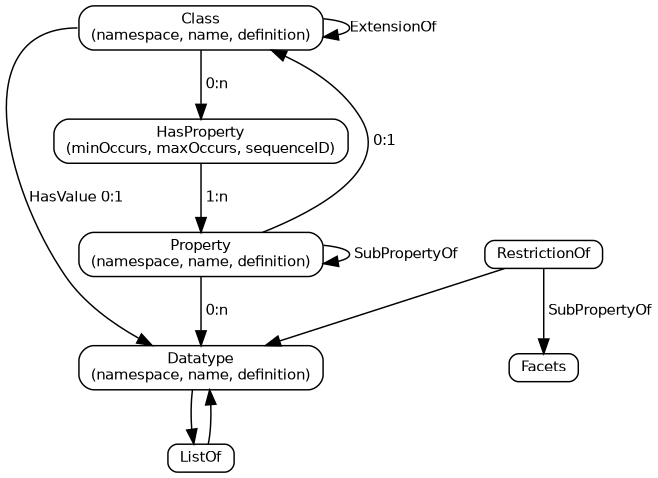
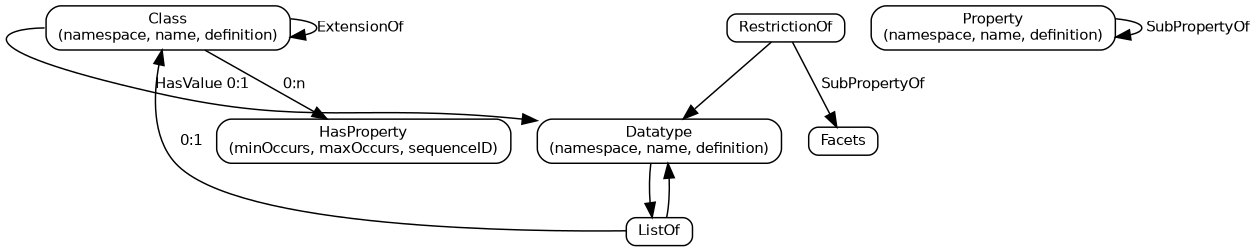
(367, 153) -> (344, 217)
(201, 190) -> none
(201, 304) -> none
